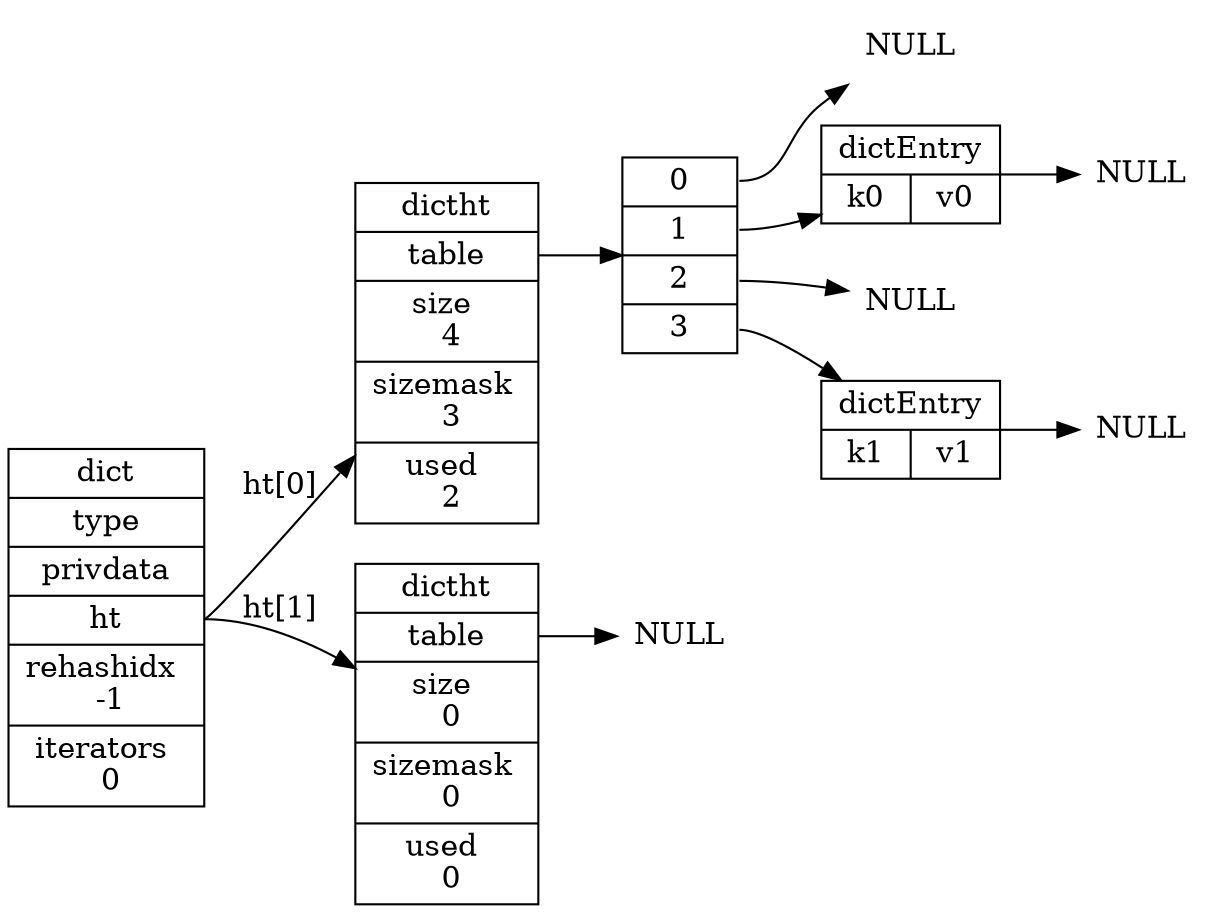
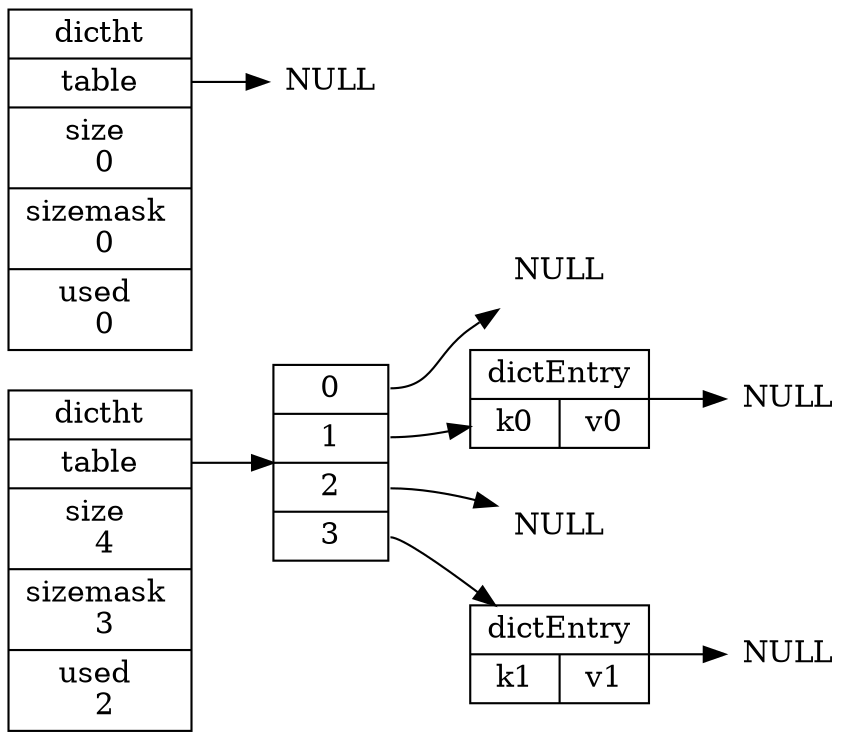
(106, 628) -> none
